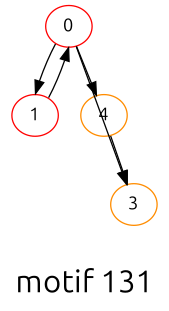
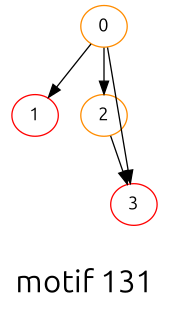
(69, 26) -> (104, 26)
(57, 79) -> none
(104, 115) -> (104, 115)
(134, 205) -> (134, 205)
